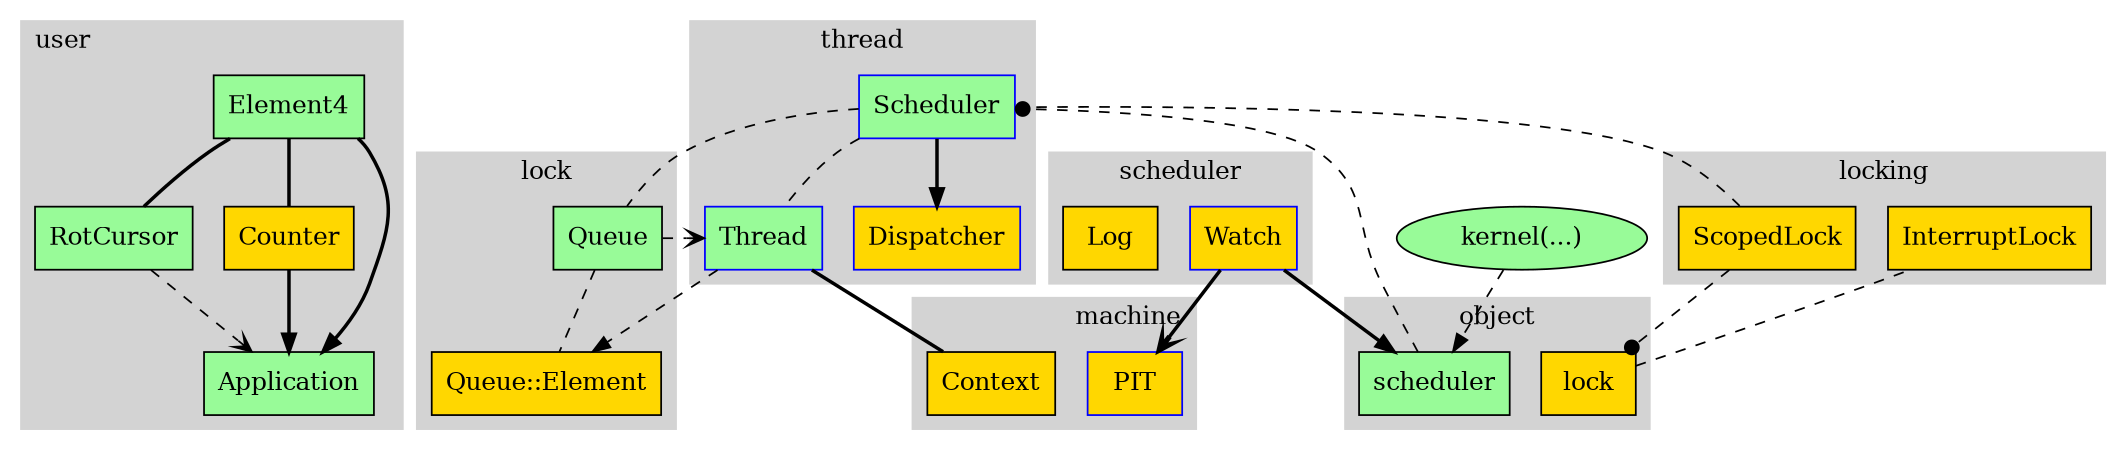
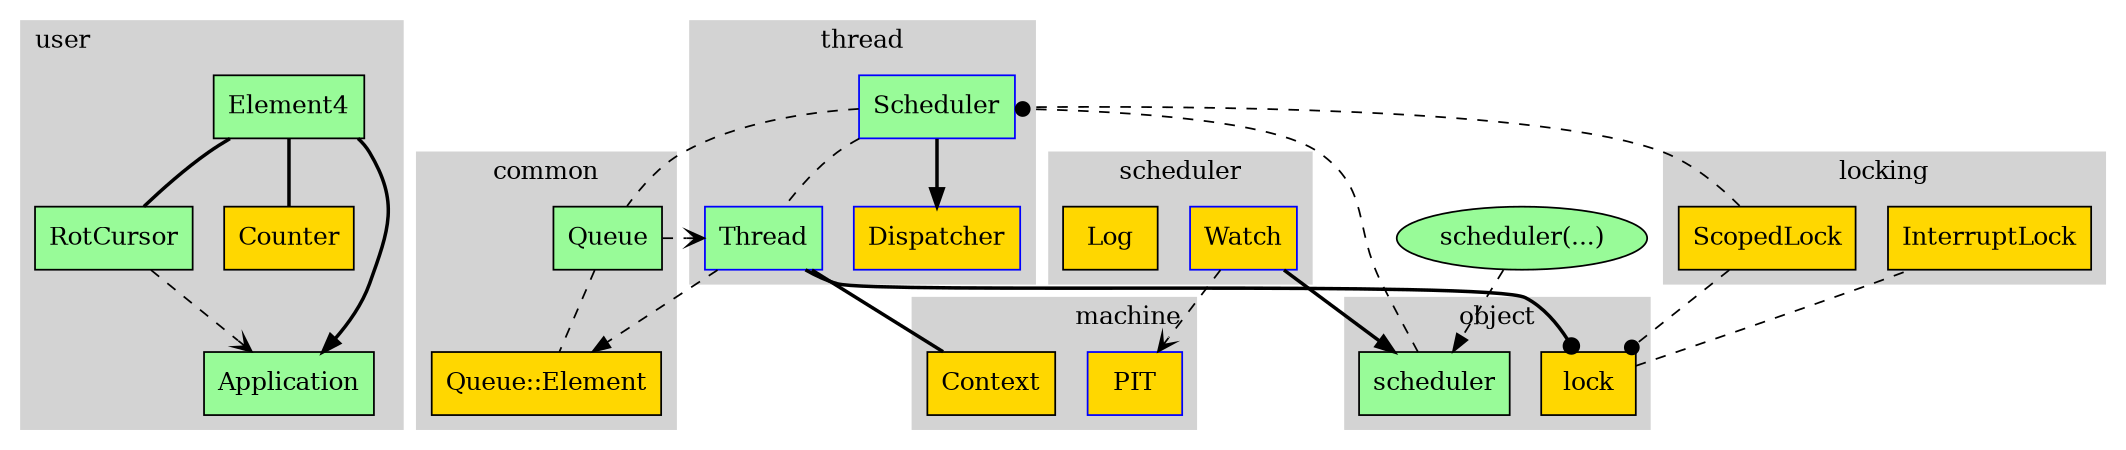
(546, 173) -> (546, 173)
(1522, 238) -> (1522, 238)
none -> (1332, 289)
(289, 302) -> none
(1186, 315) -> (1186, 315)
